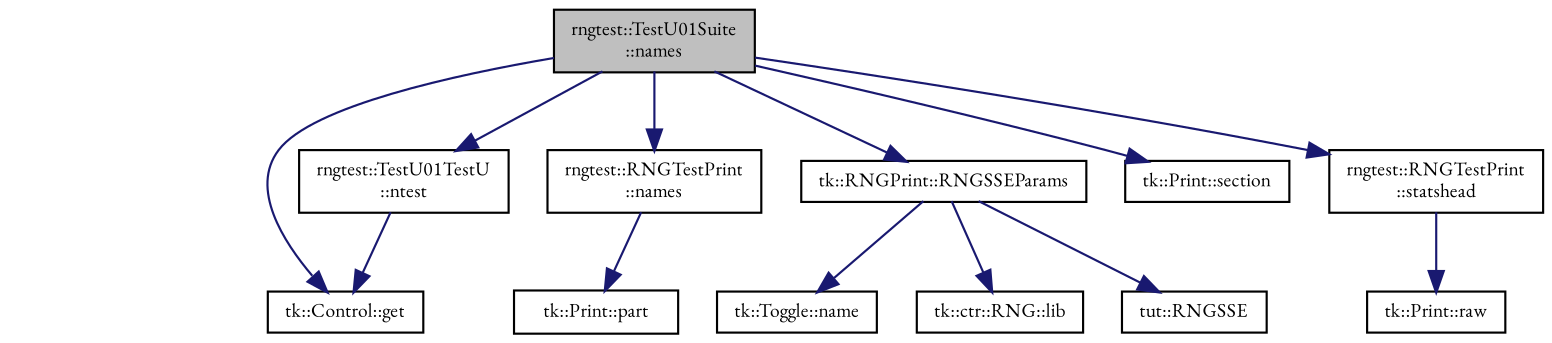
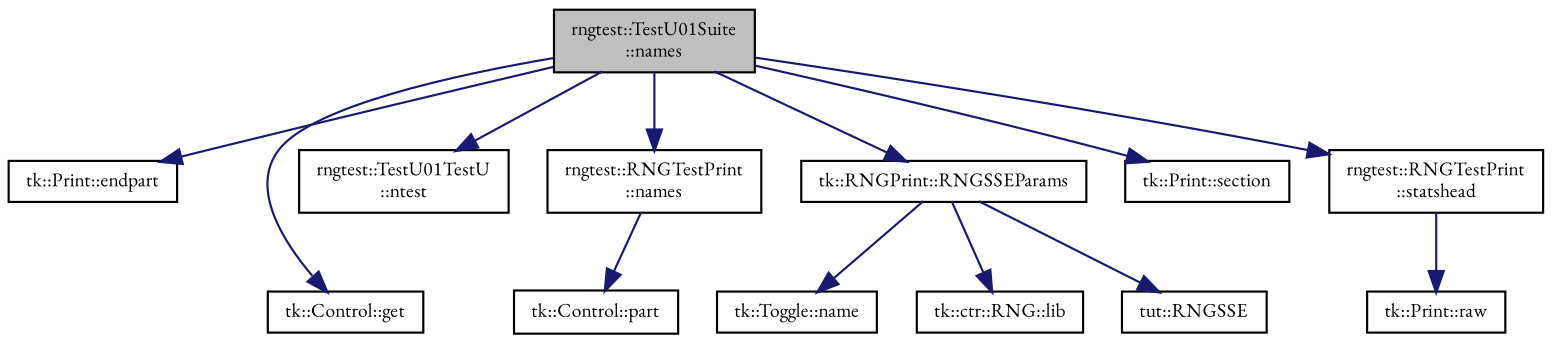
none -> (93, 181)
(377, 243) -> none
(596, 312) -> (596, 312)
